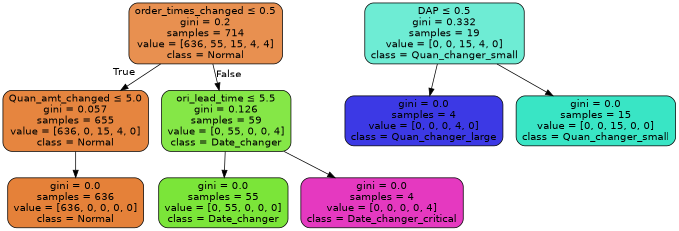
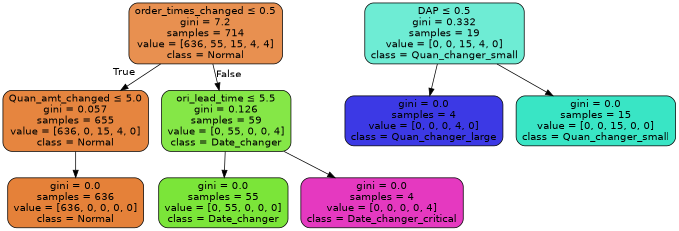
(206, 22) -> (206, 22)
